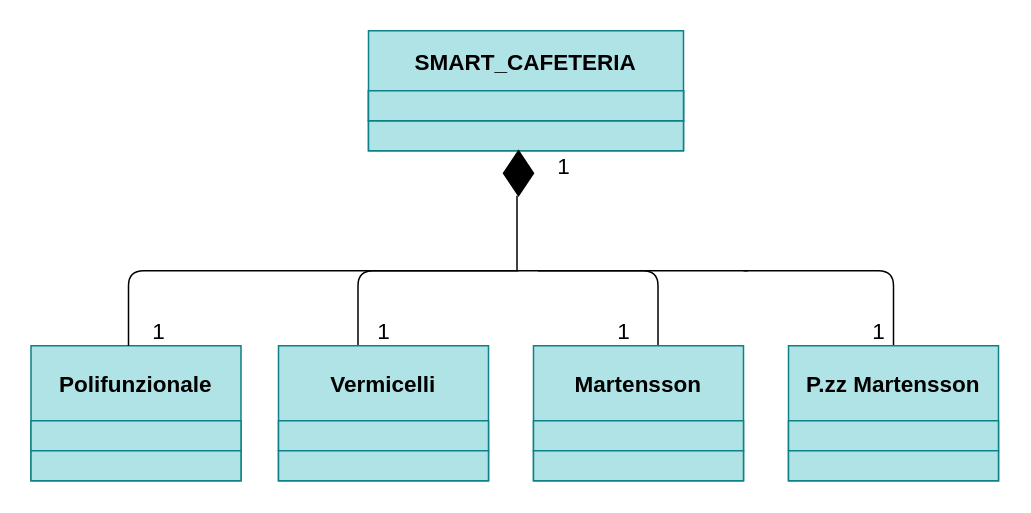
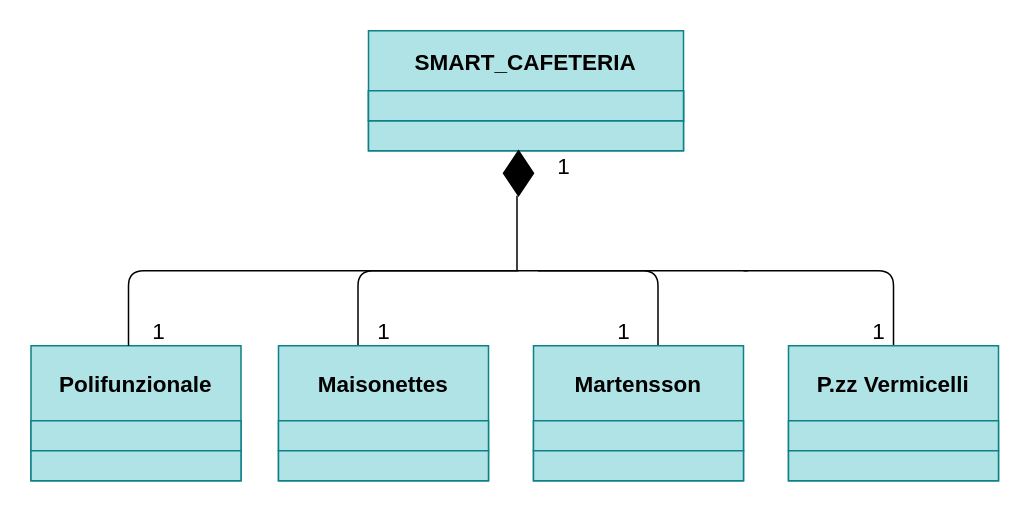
(383, 385) -> (383, 385)
(893, 385) -> (893, 385)
